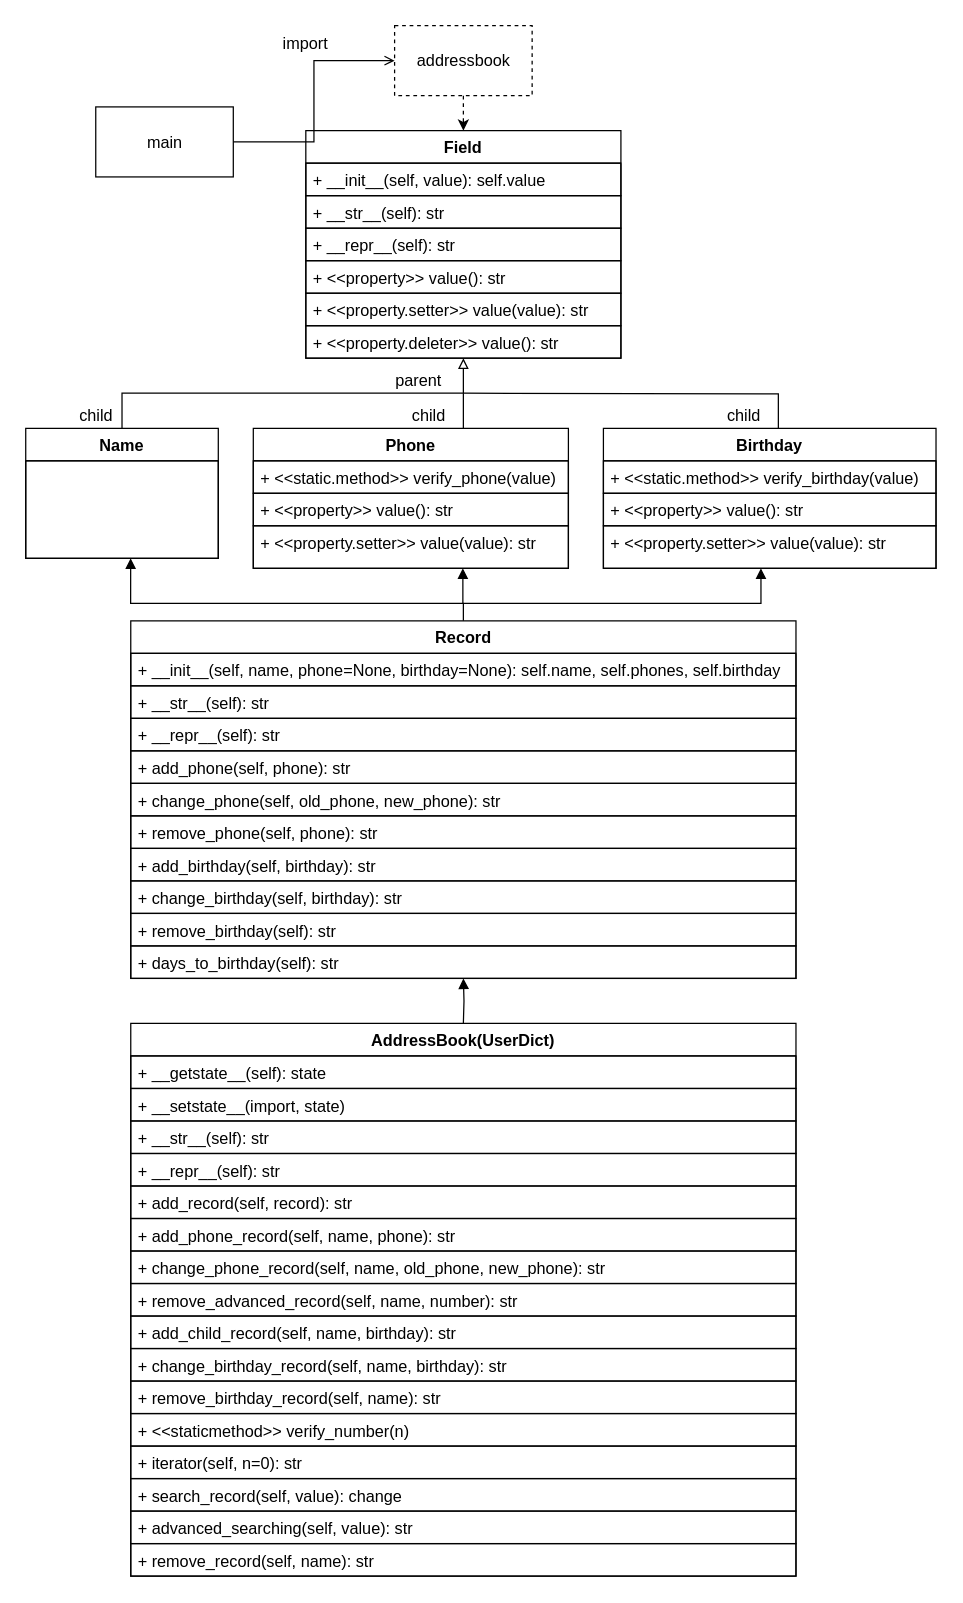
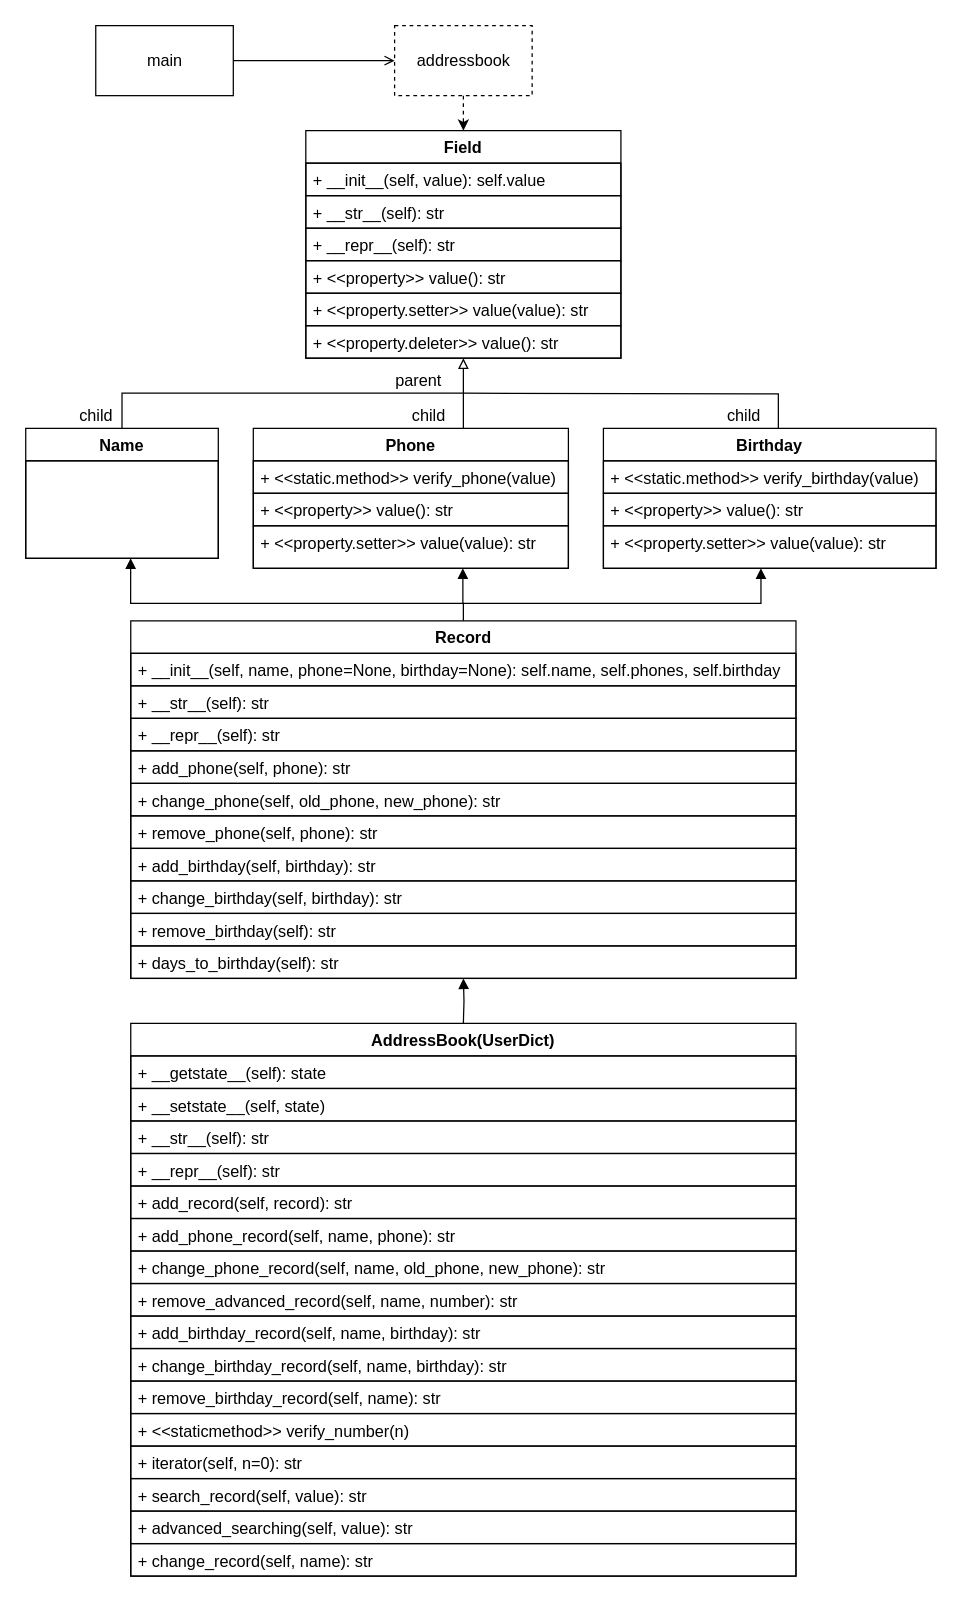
(306, 43) -> none
(164, 142) -> (164, 61)
(261, 1106) -> (252, 1106)
(321, 1333) -> (337, 1333)
(289, 1496) -> (275, 1496)
(273, 1561) -> (273, 1561)
